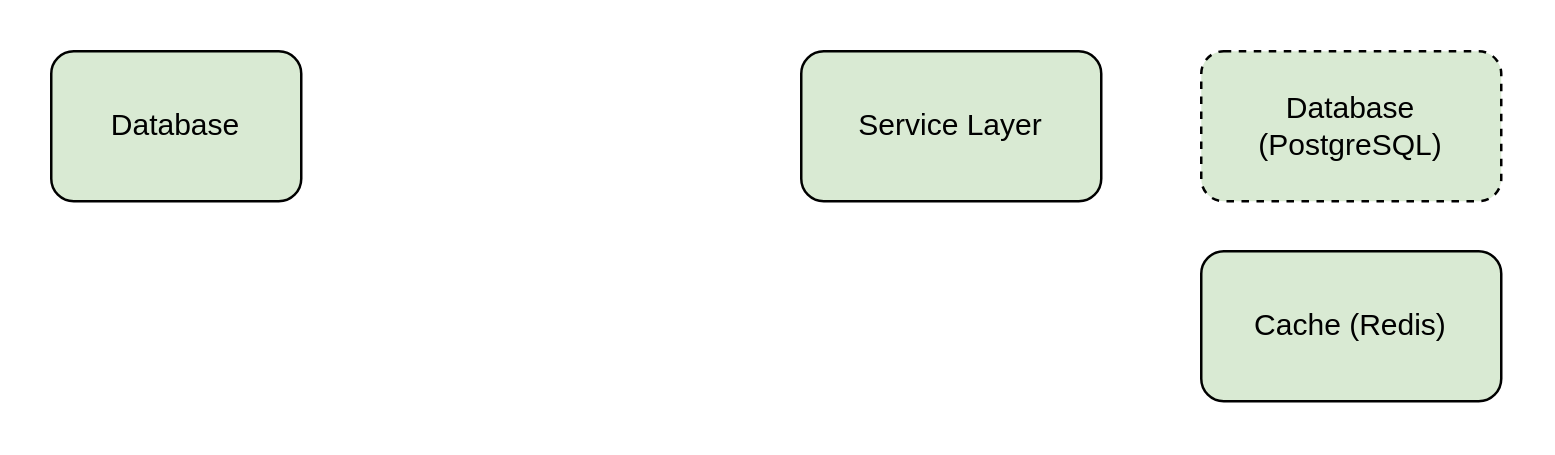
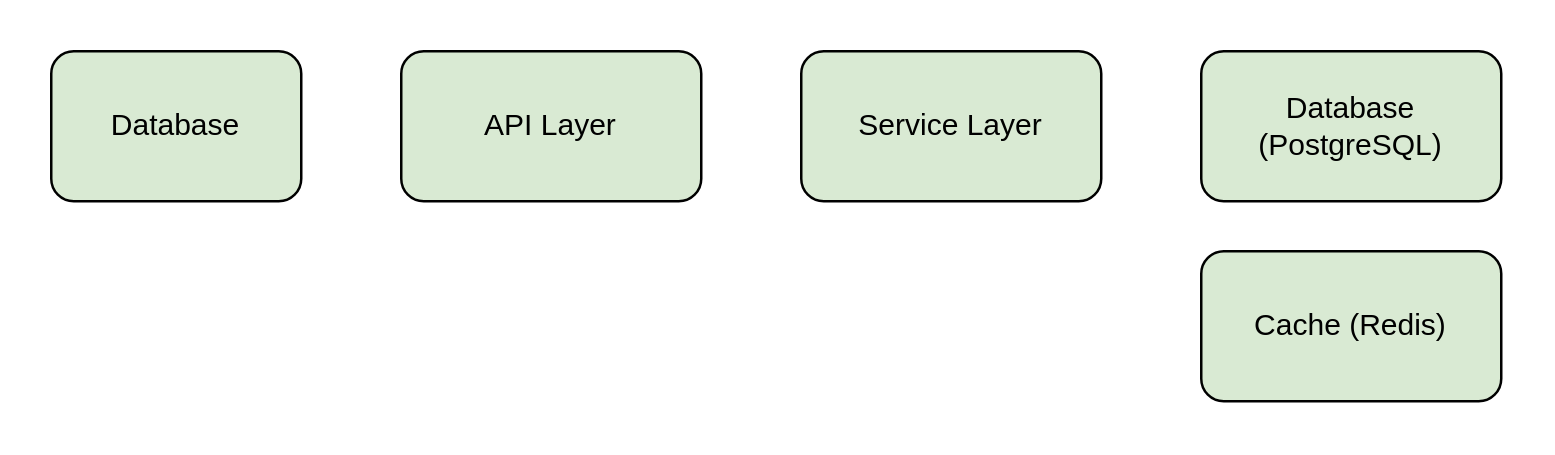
none -> (551, 126)
(1351, 126) -> (1351, 126)
